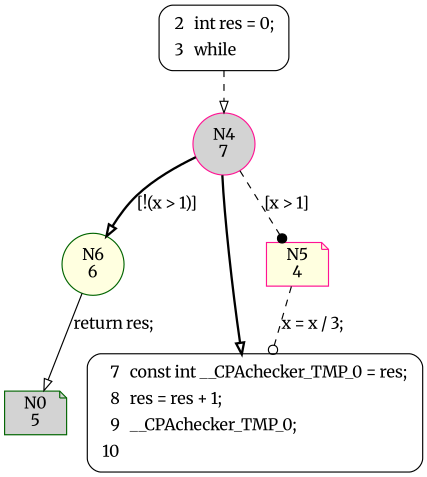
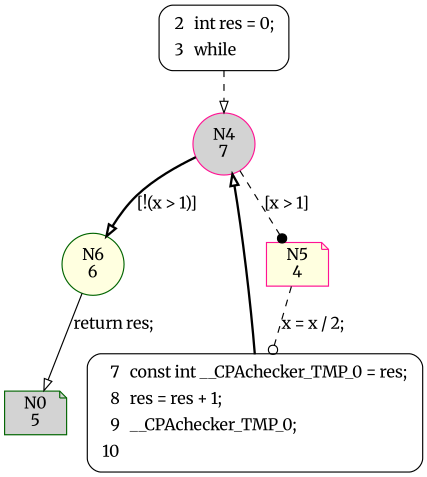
(230, 259) -> (246, 270)
(313, 324) -> (313, 324)
